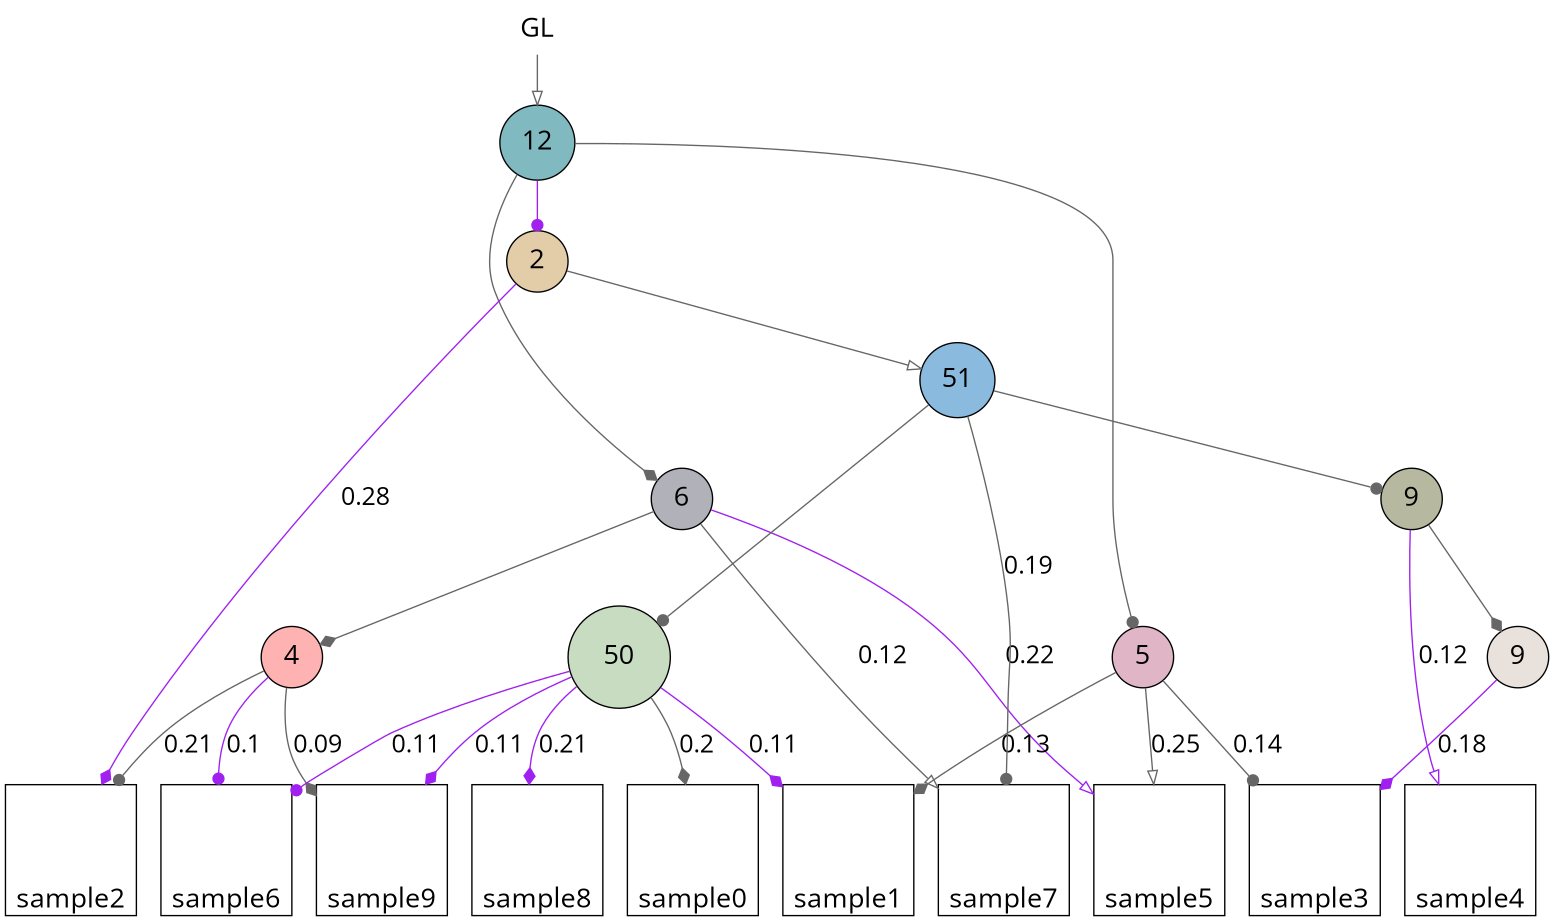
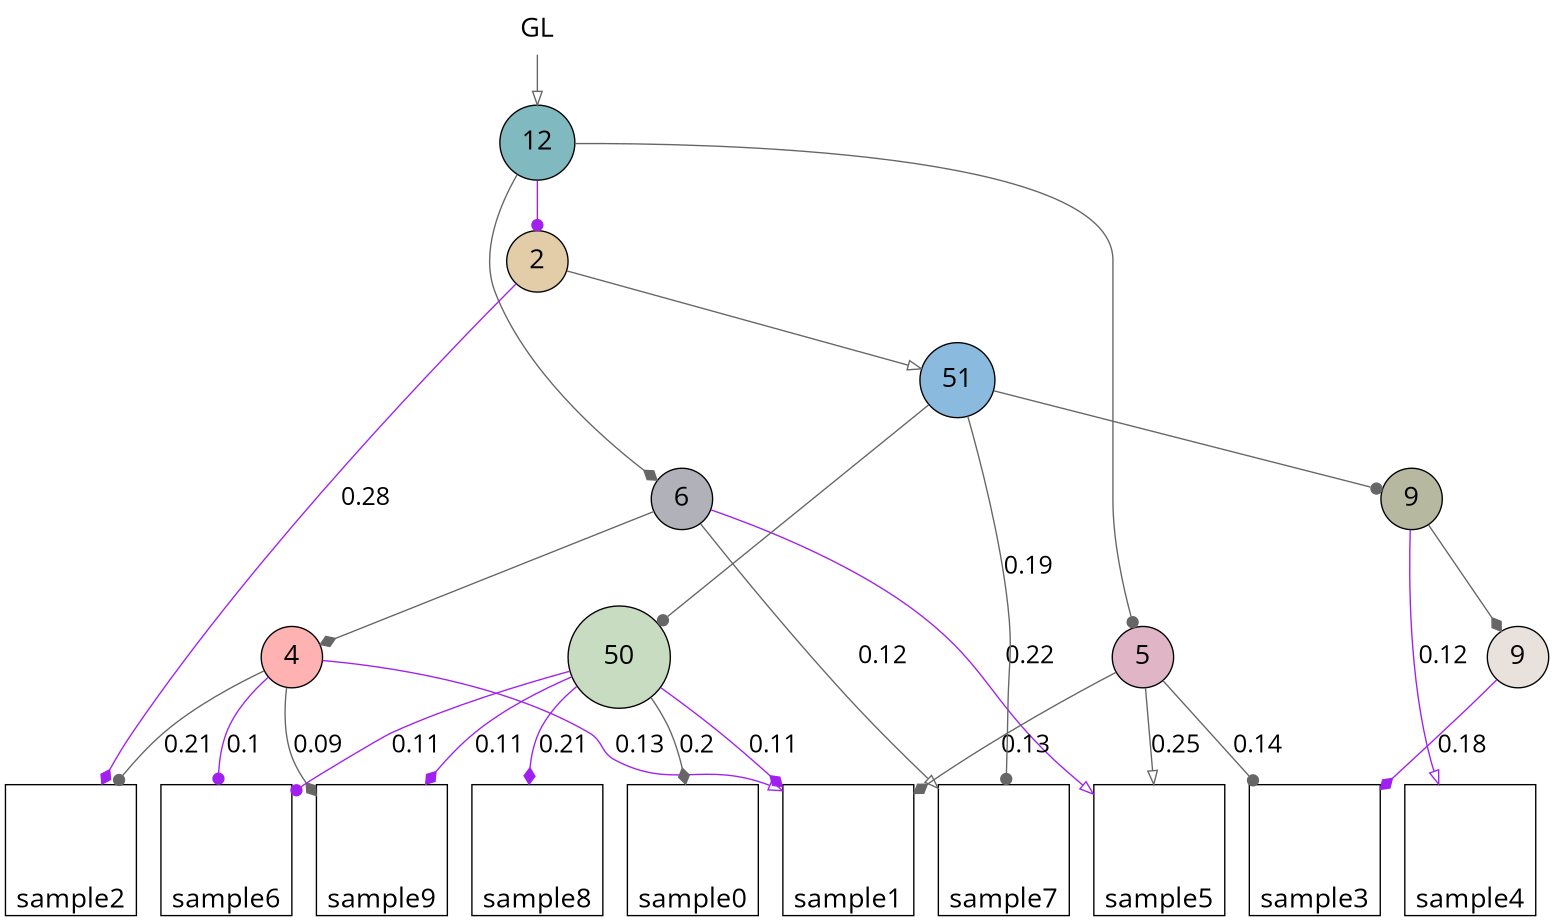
none -> (542, 710)
